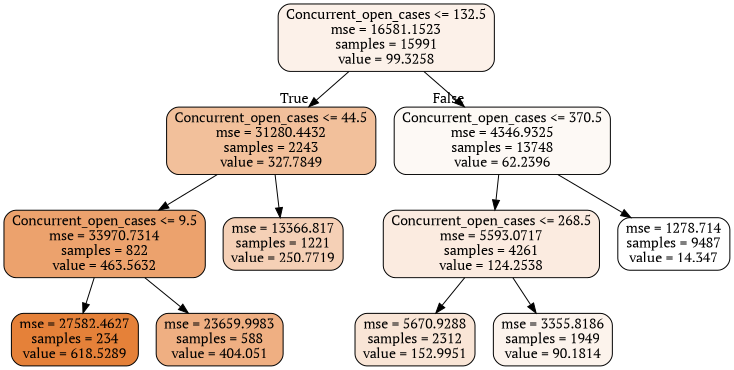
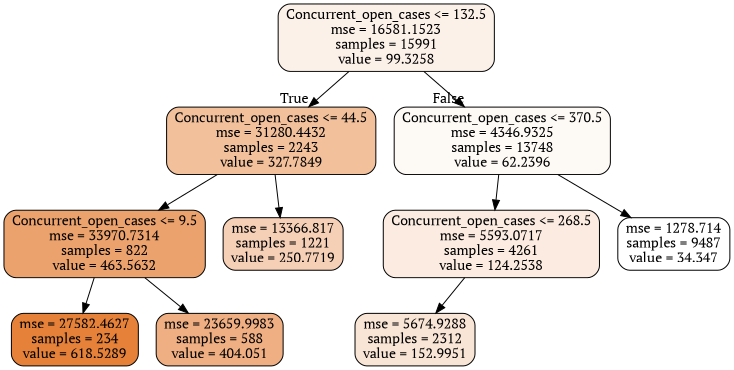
(674, 244) -> (674, 244)
(415, 340) -> (415, 340)
(553, 340) -> none
